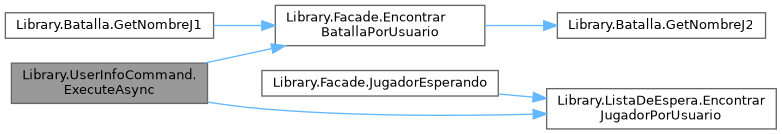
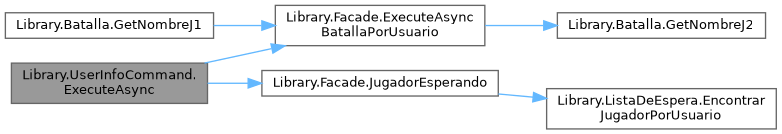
(380, 26) -> (380, 26)
(370, 114) -> (228, 83)
